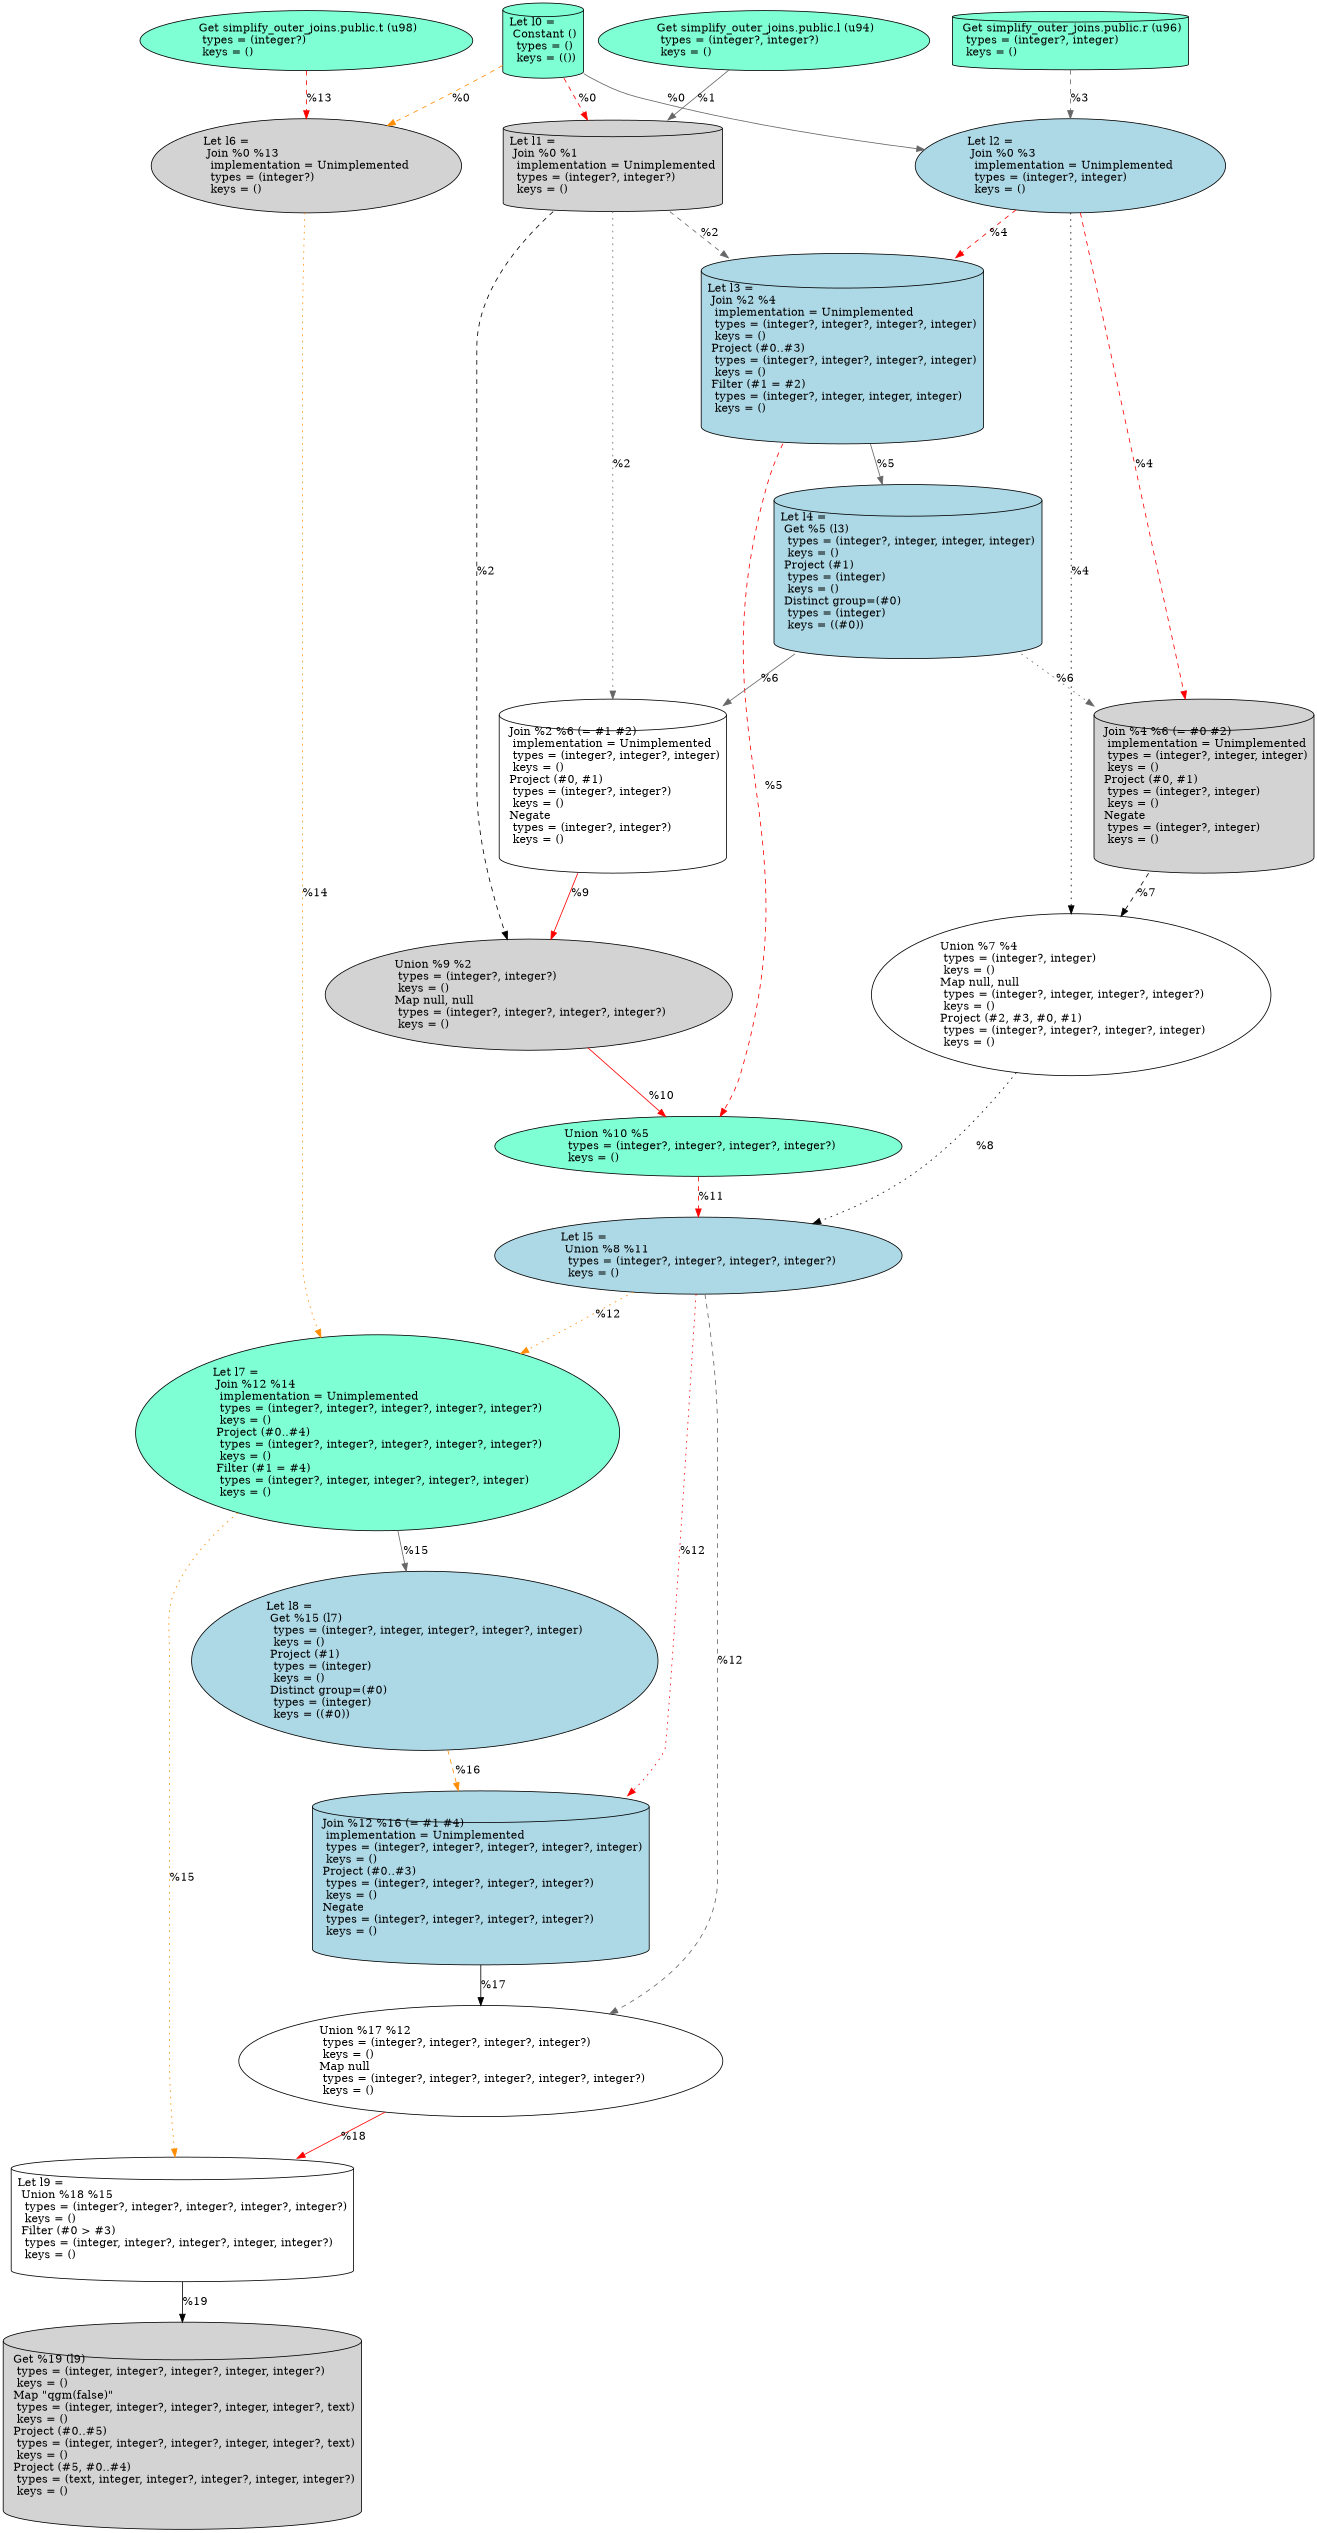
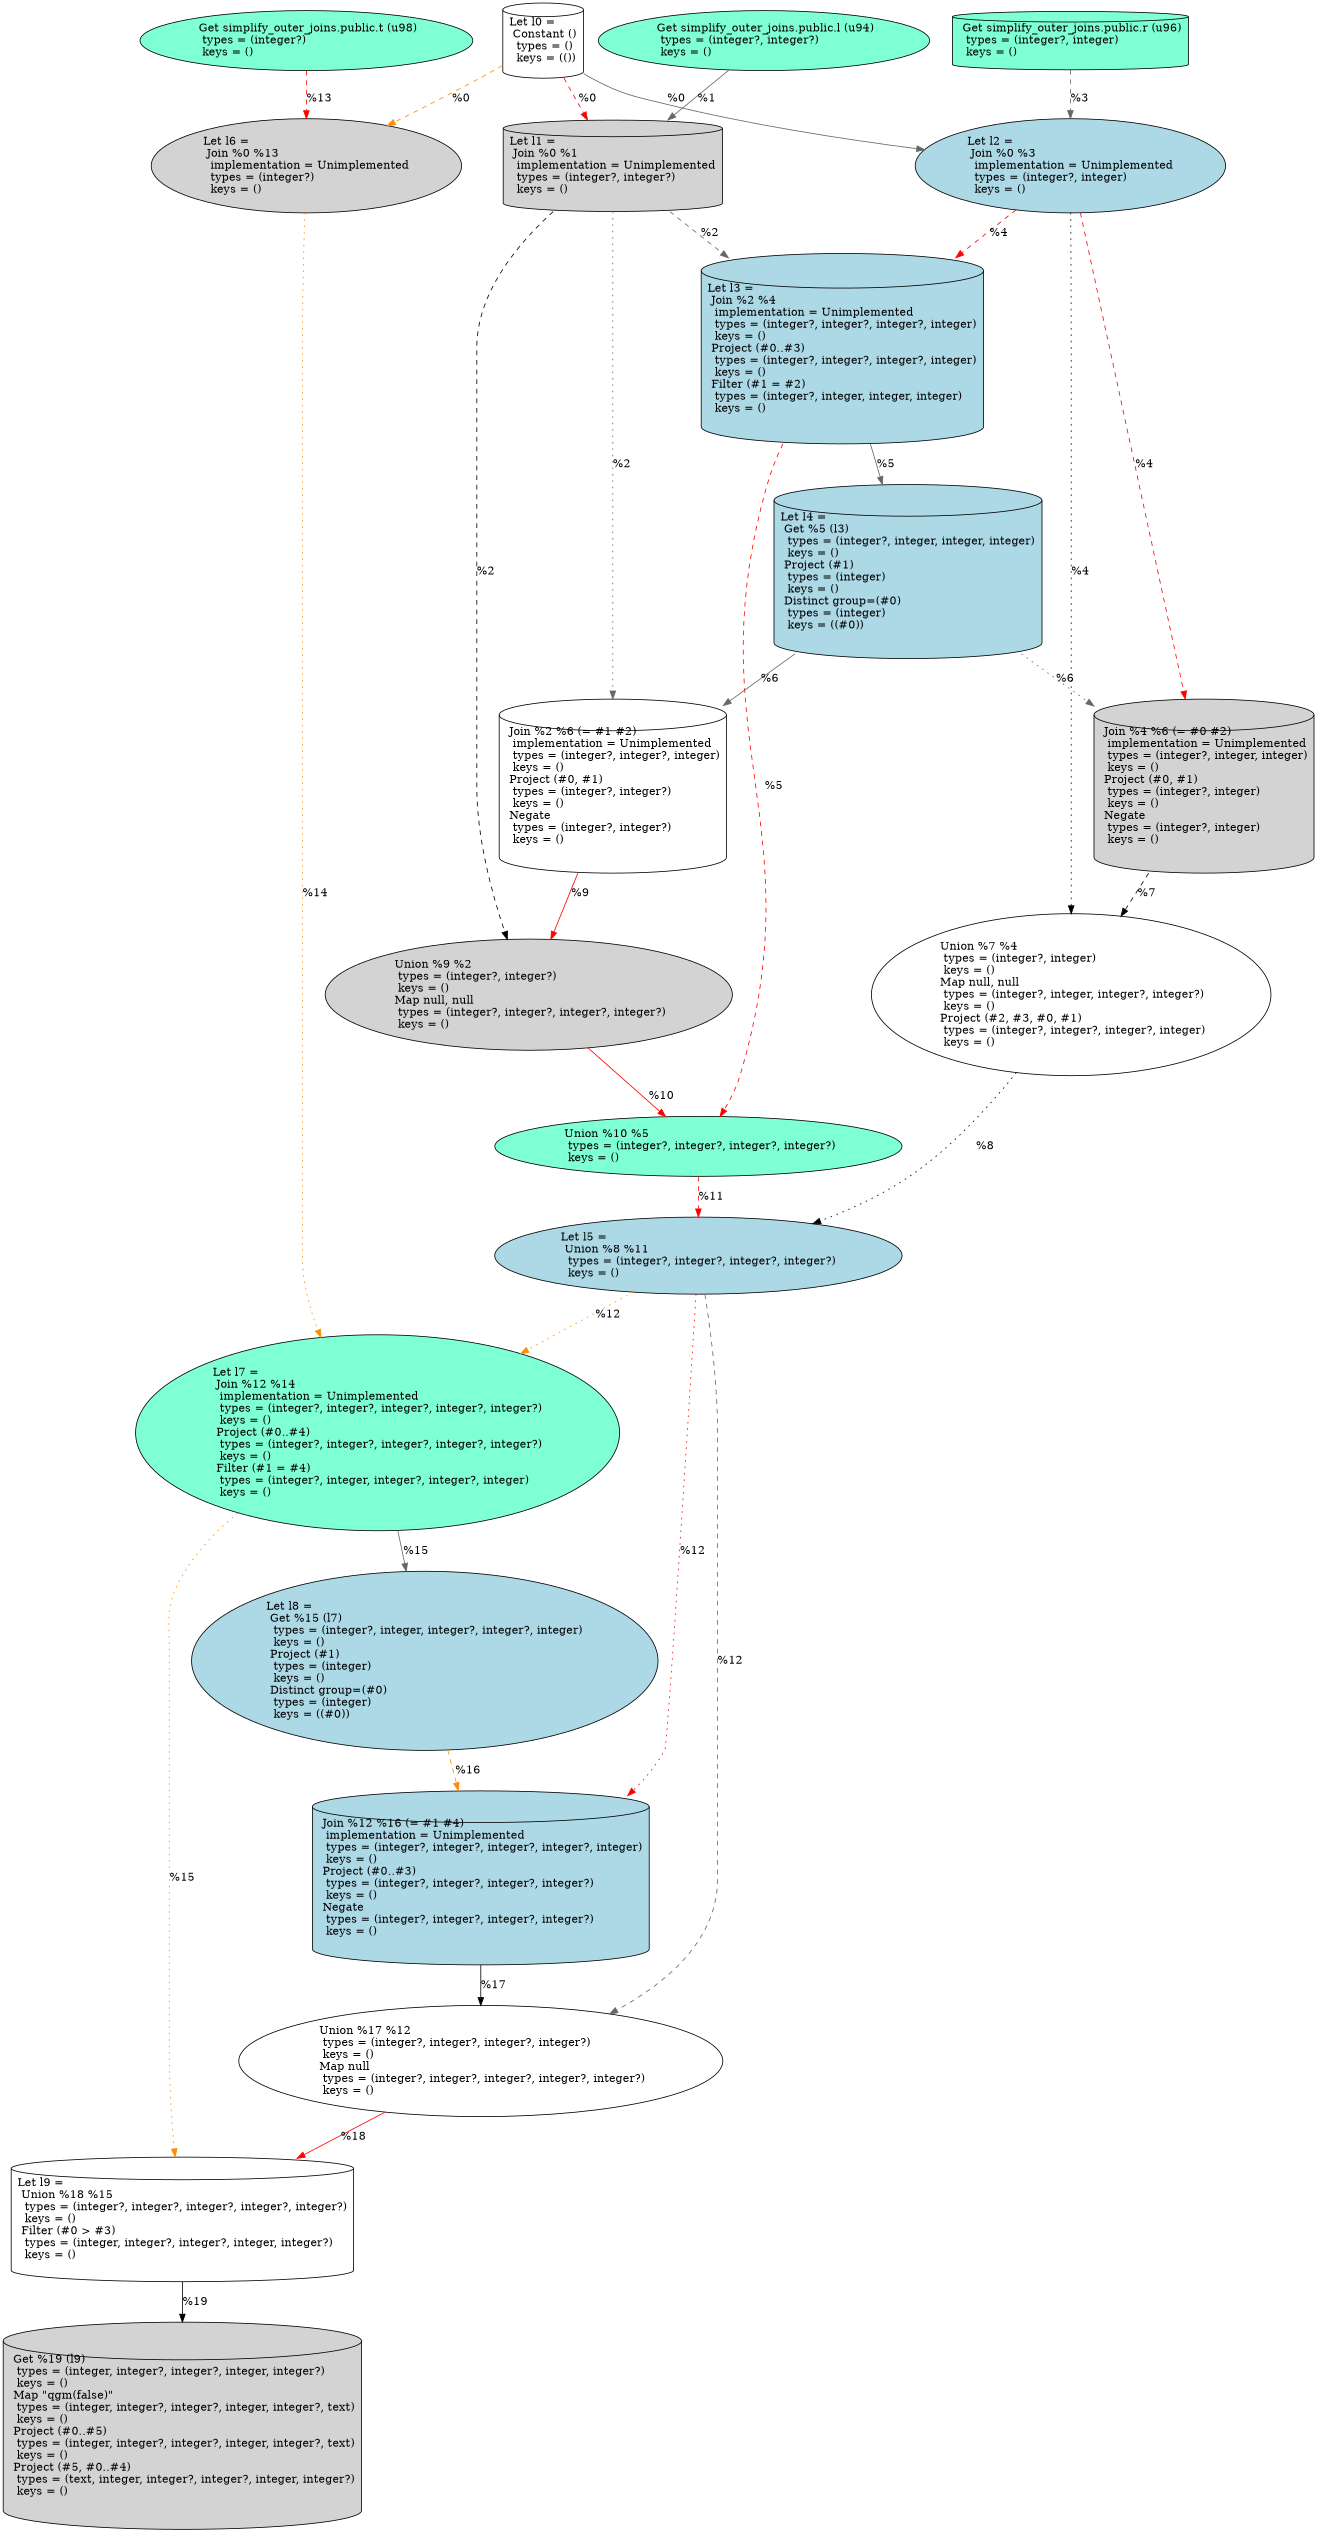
(543, 41) -> (543, 41)
